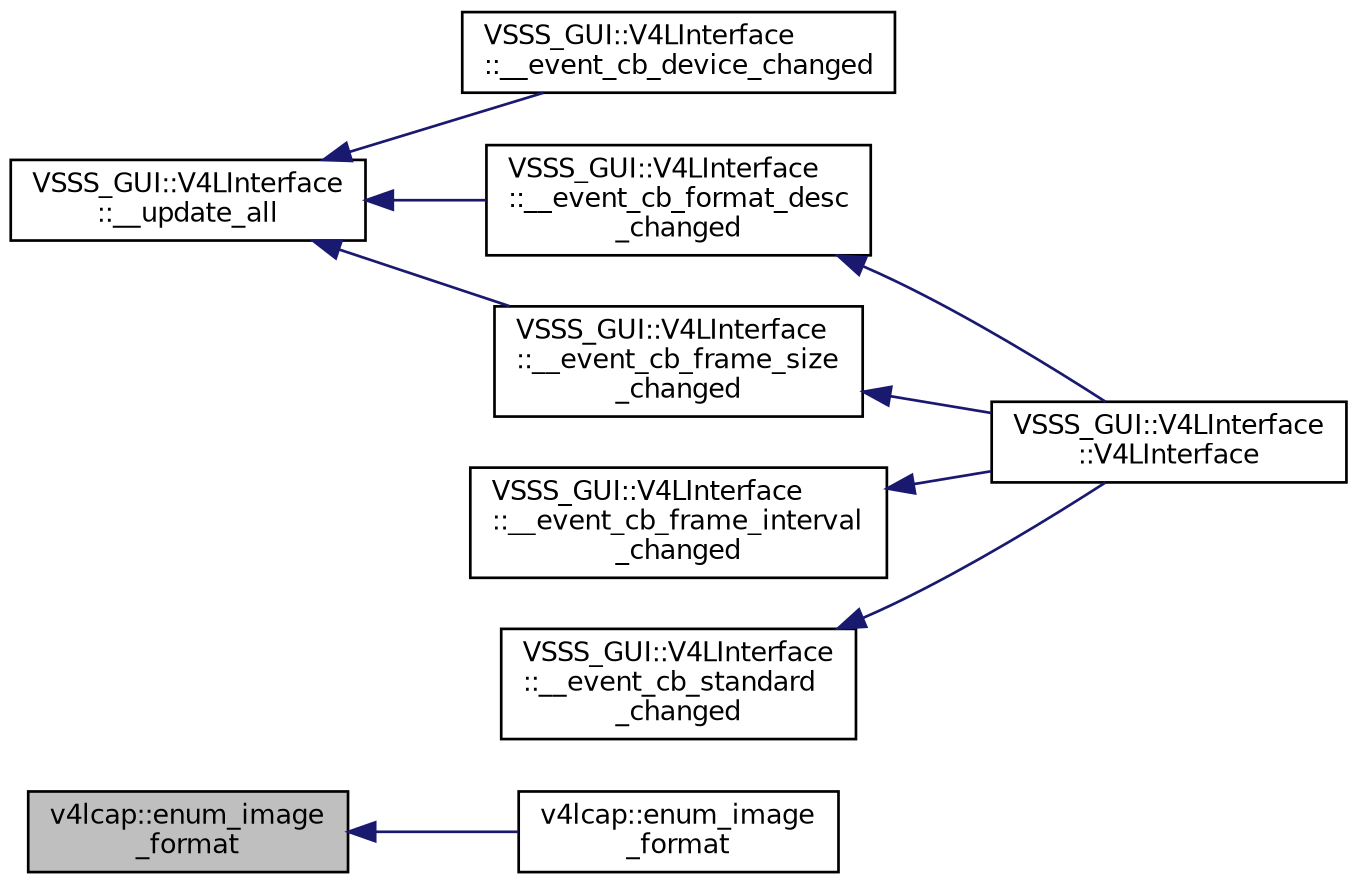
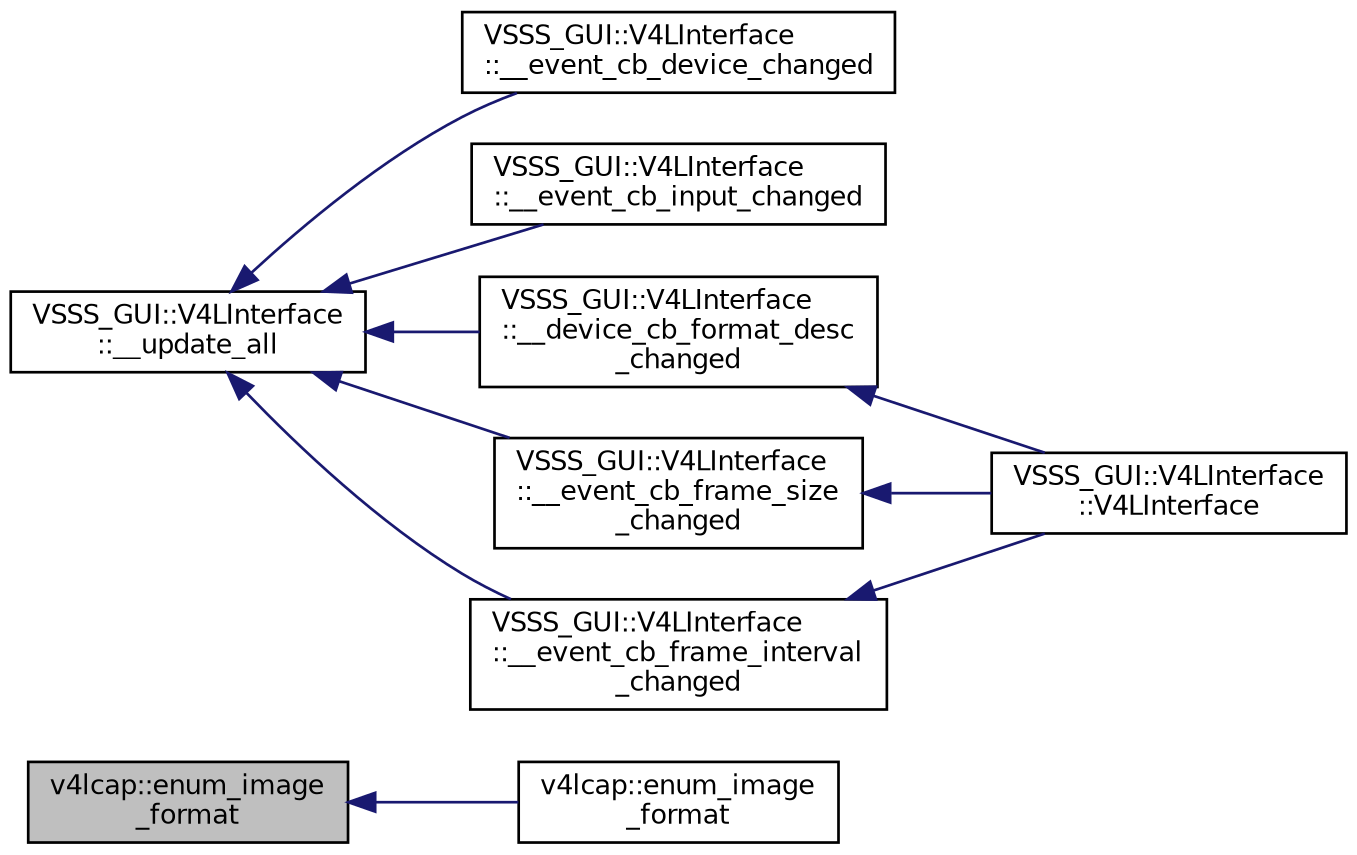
none -> (679, 184)
(679, 200) -> (679, 332)
none -> (370, 508)
(679, 684) -> none
